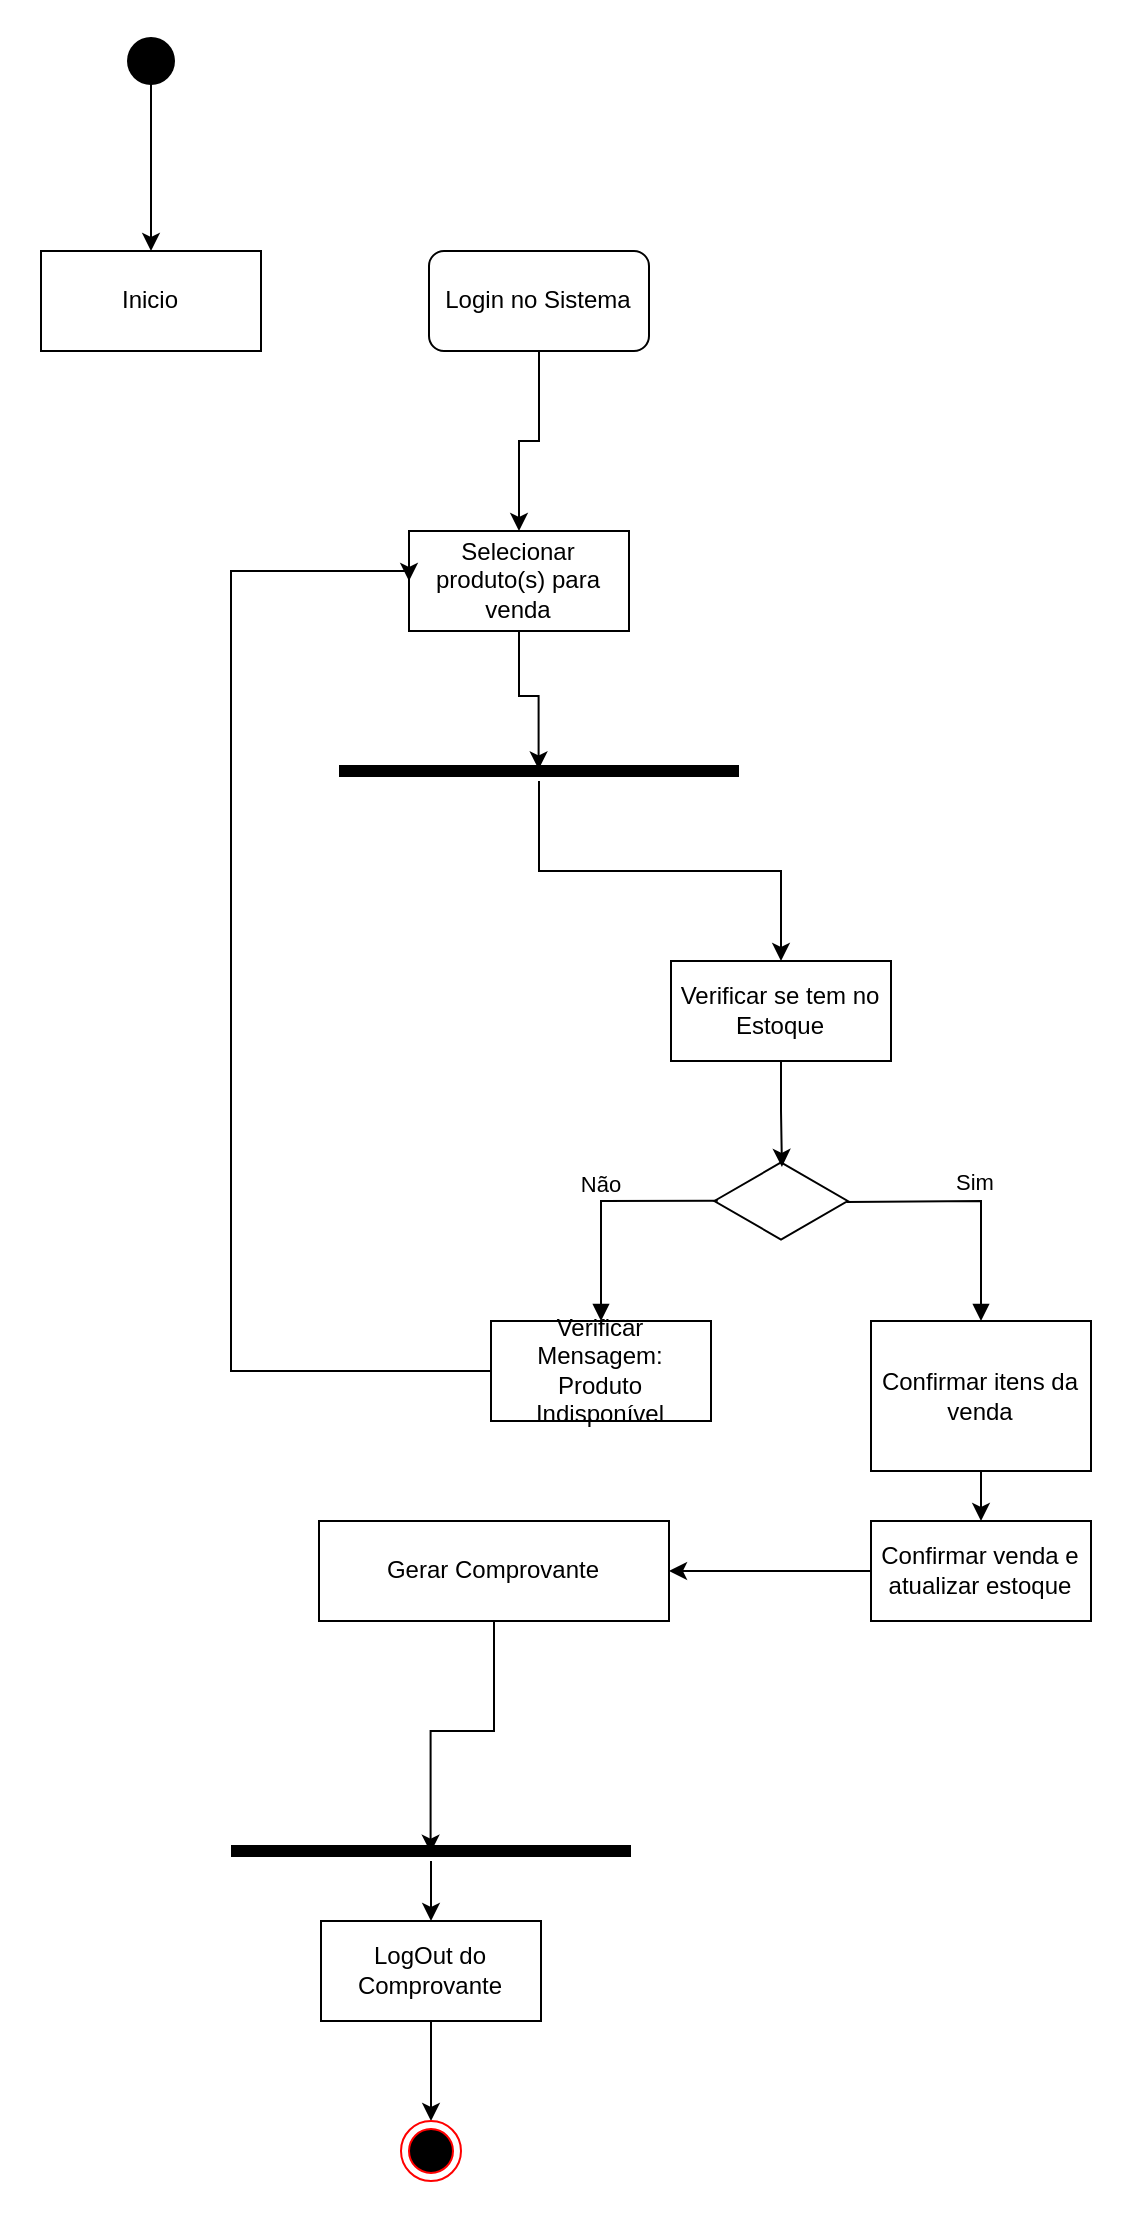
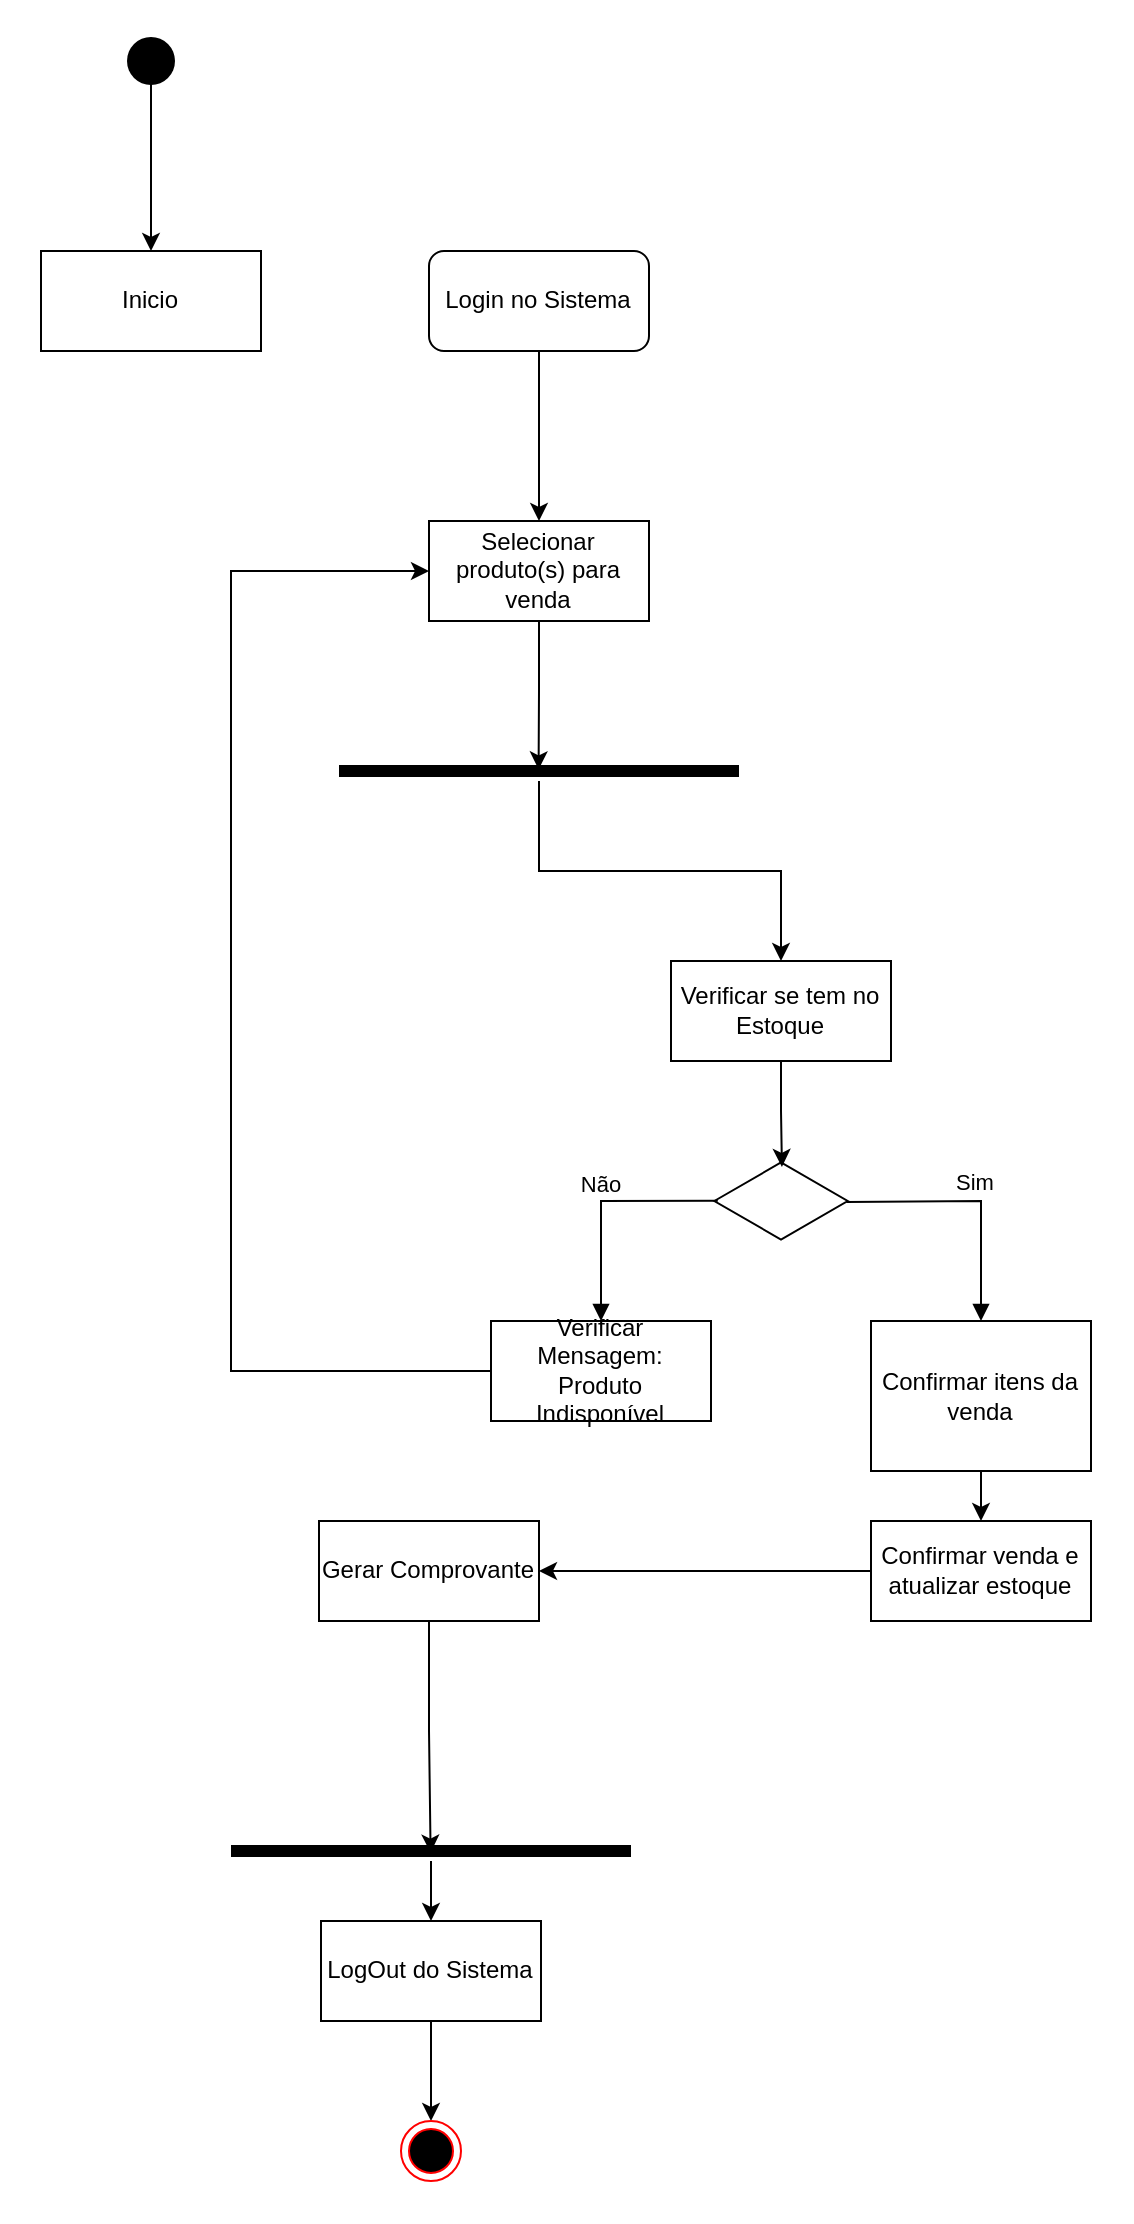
(519, 581) -> (539, 571)
(494, 1571) -> (429, 1571)
(431, 1971) -> (431, 1971)
